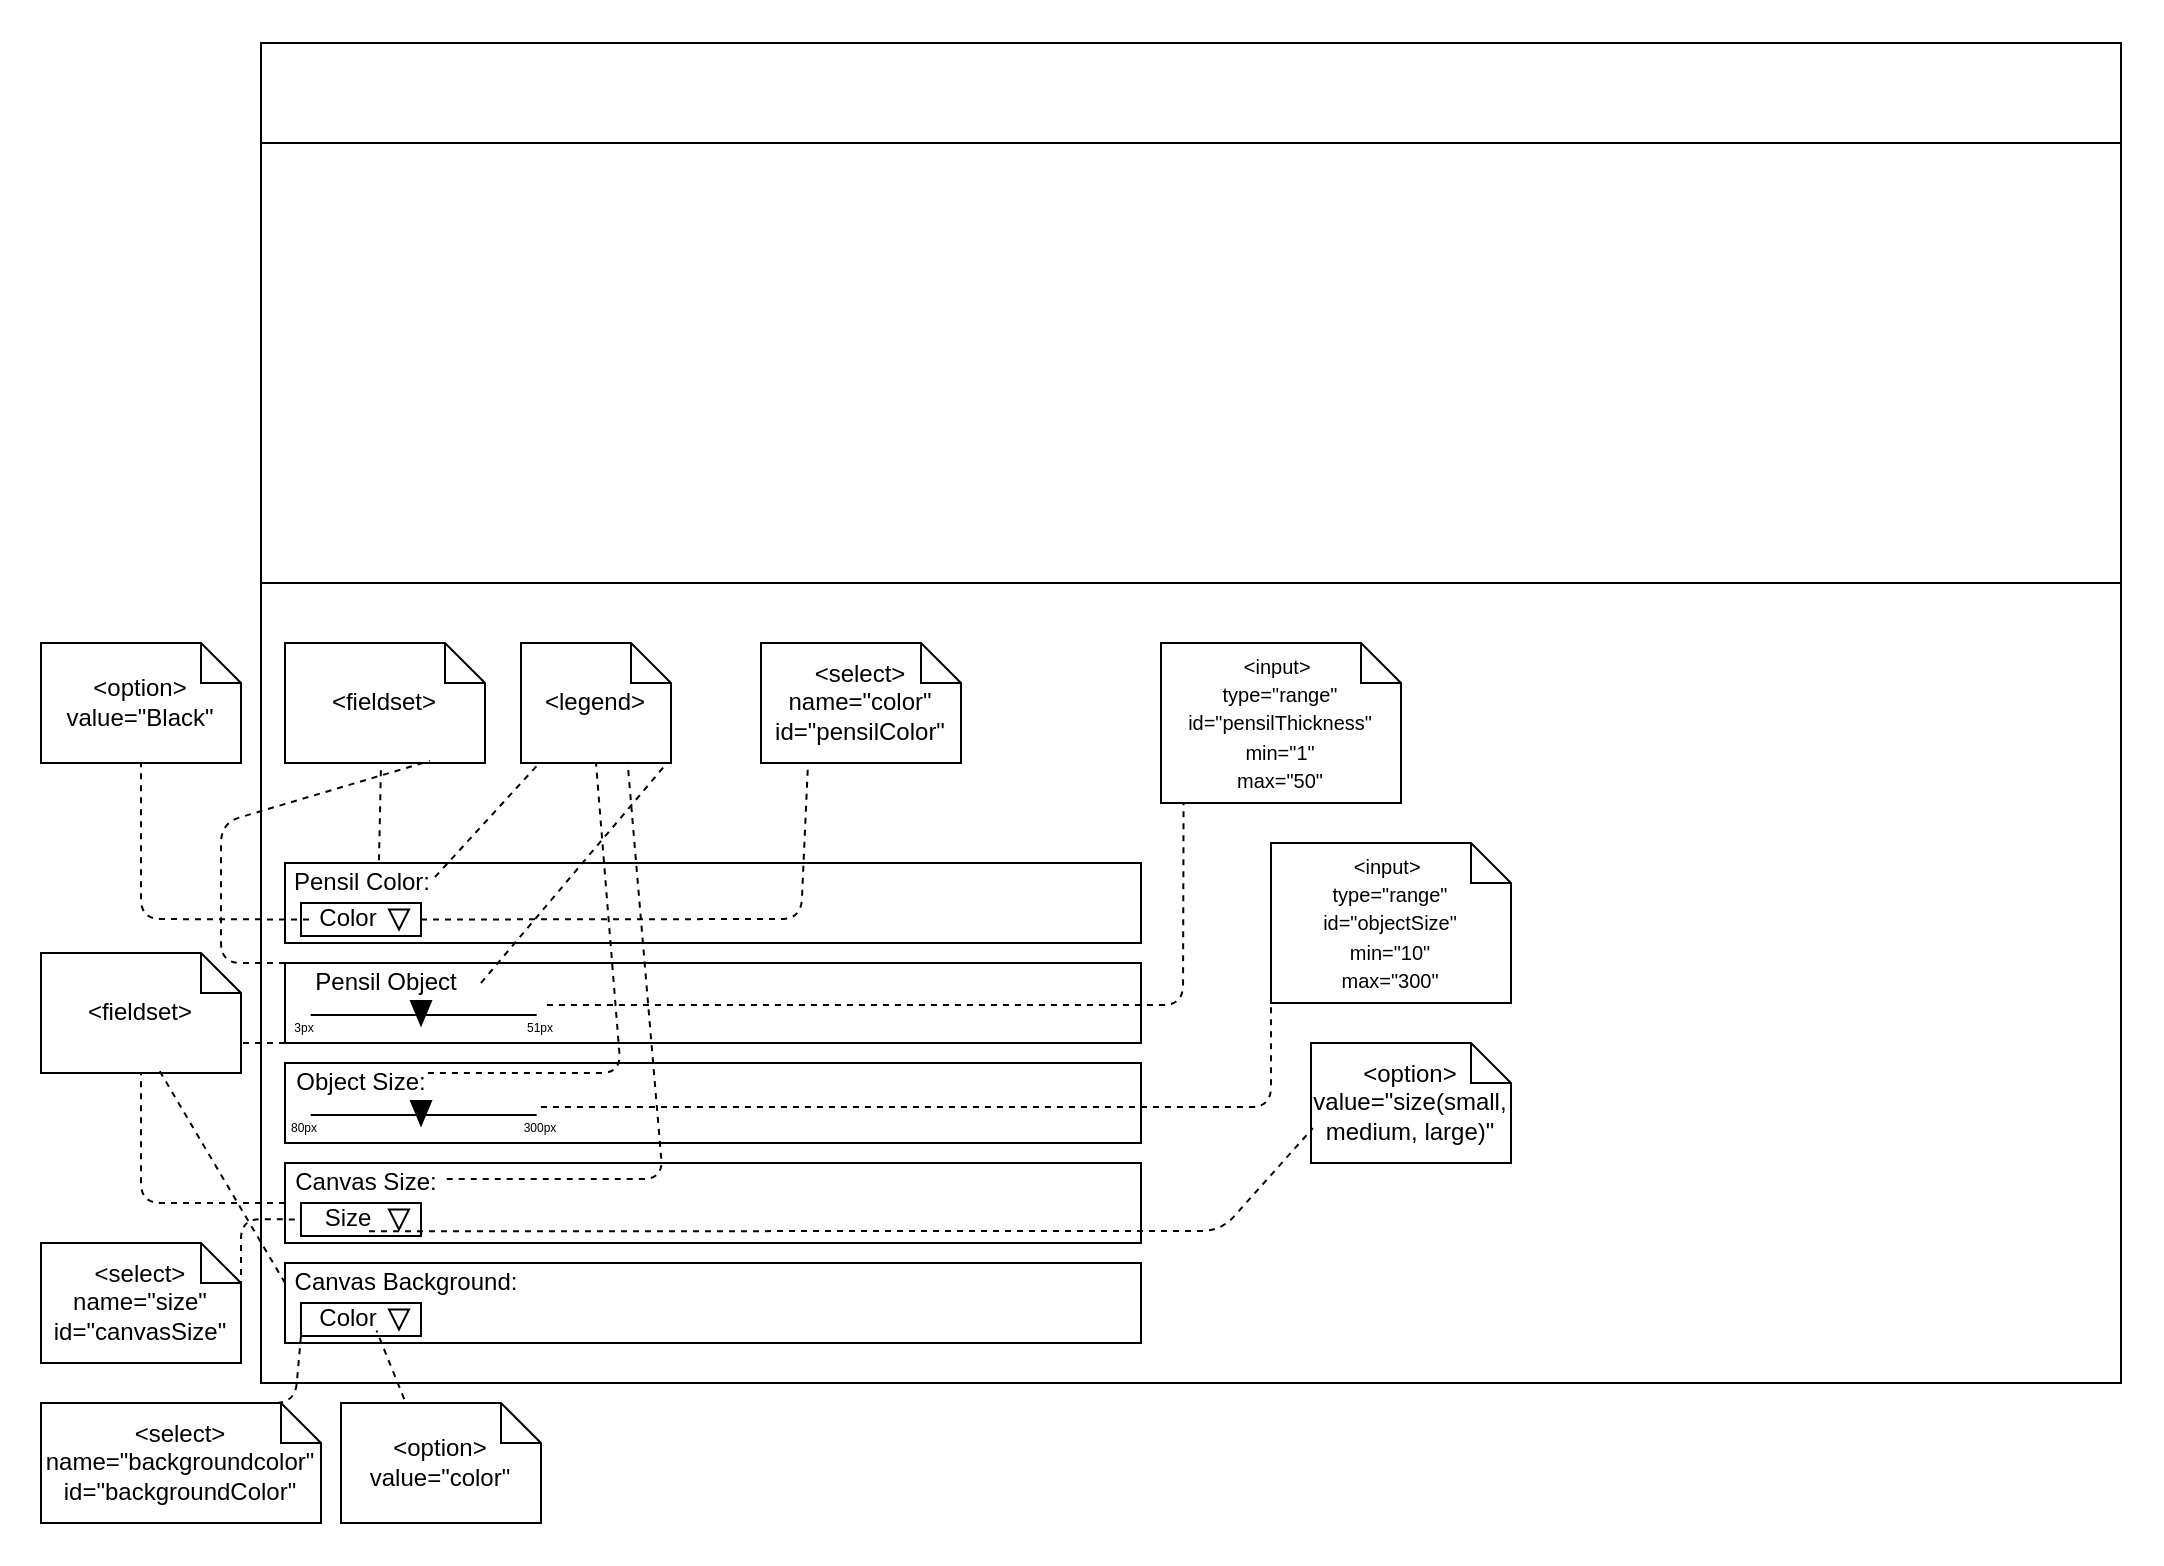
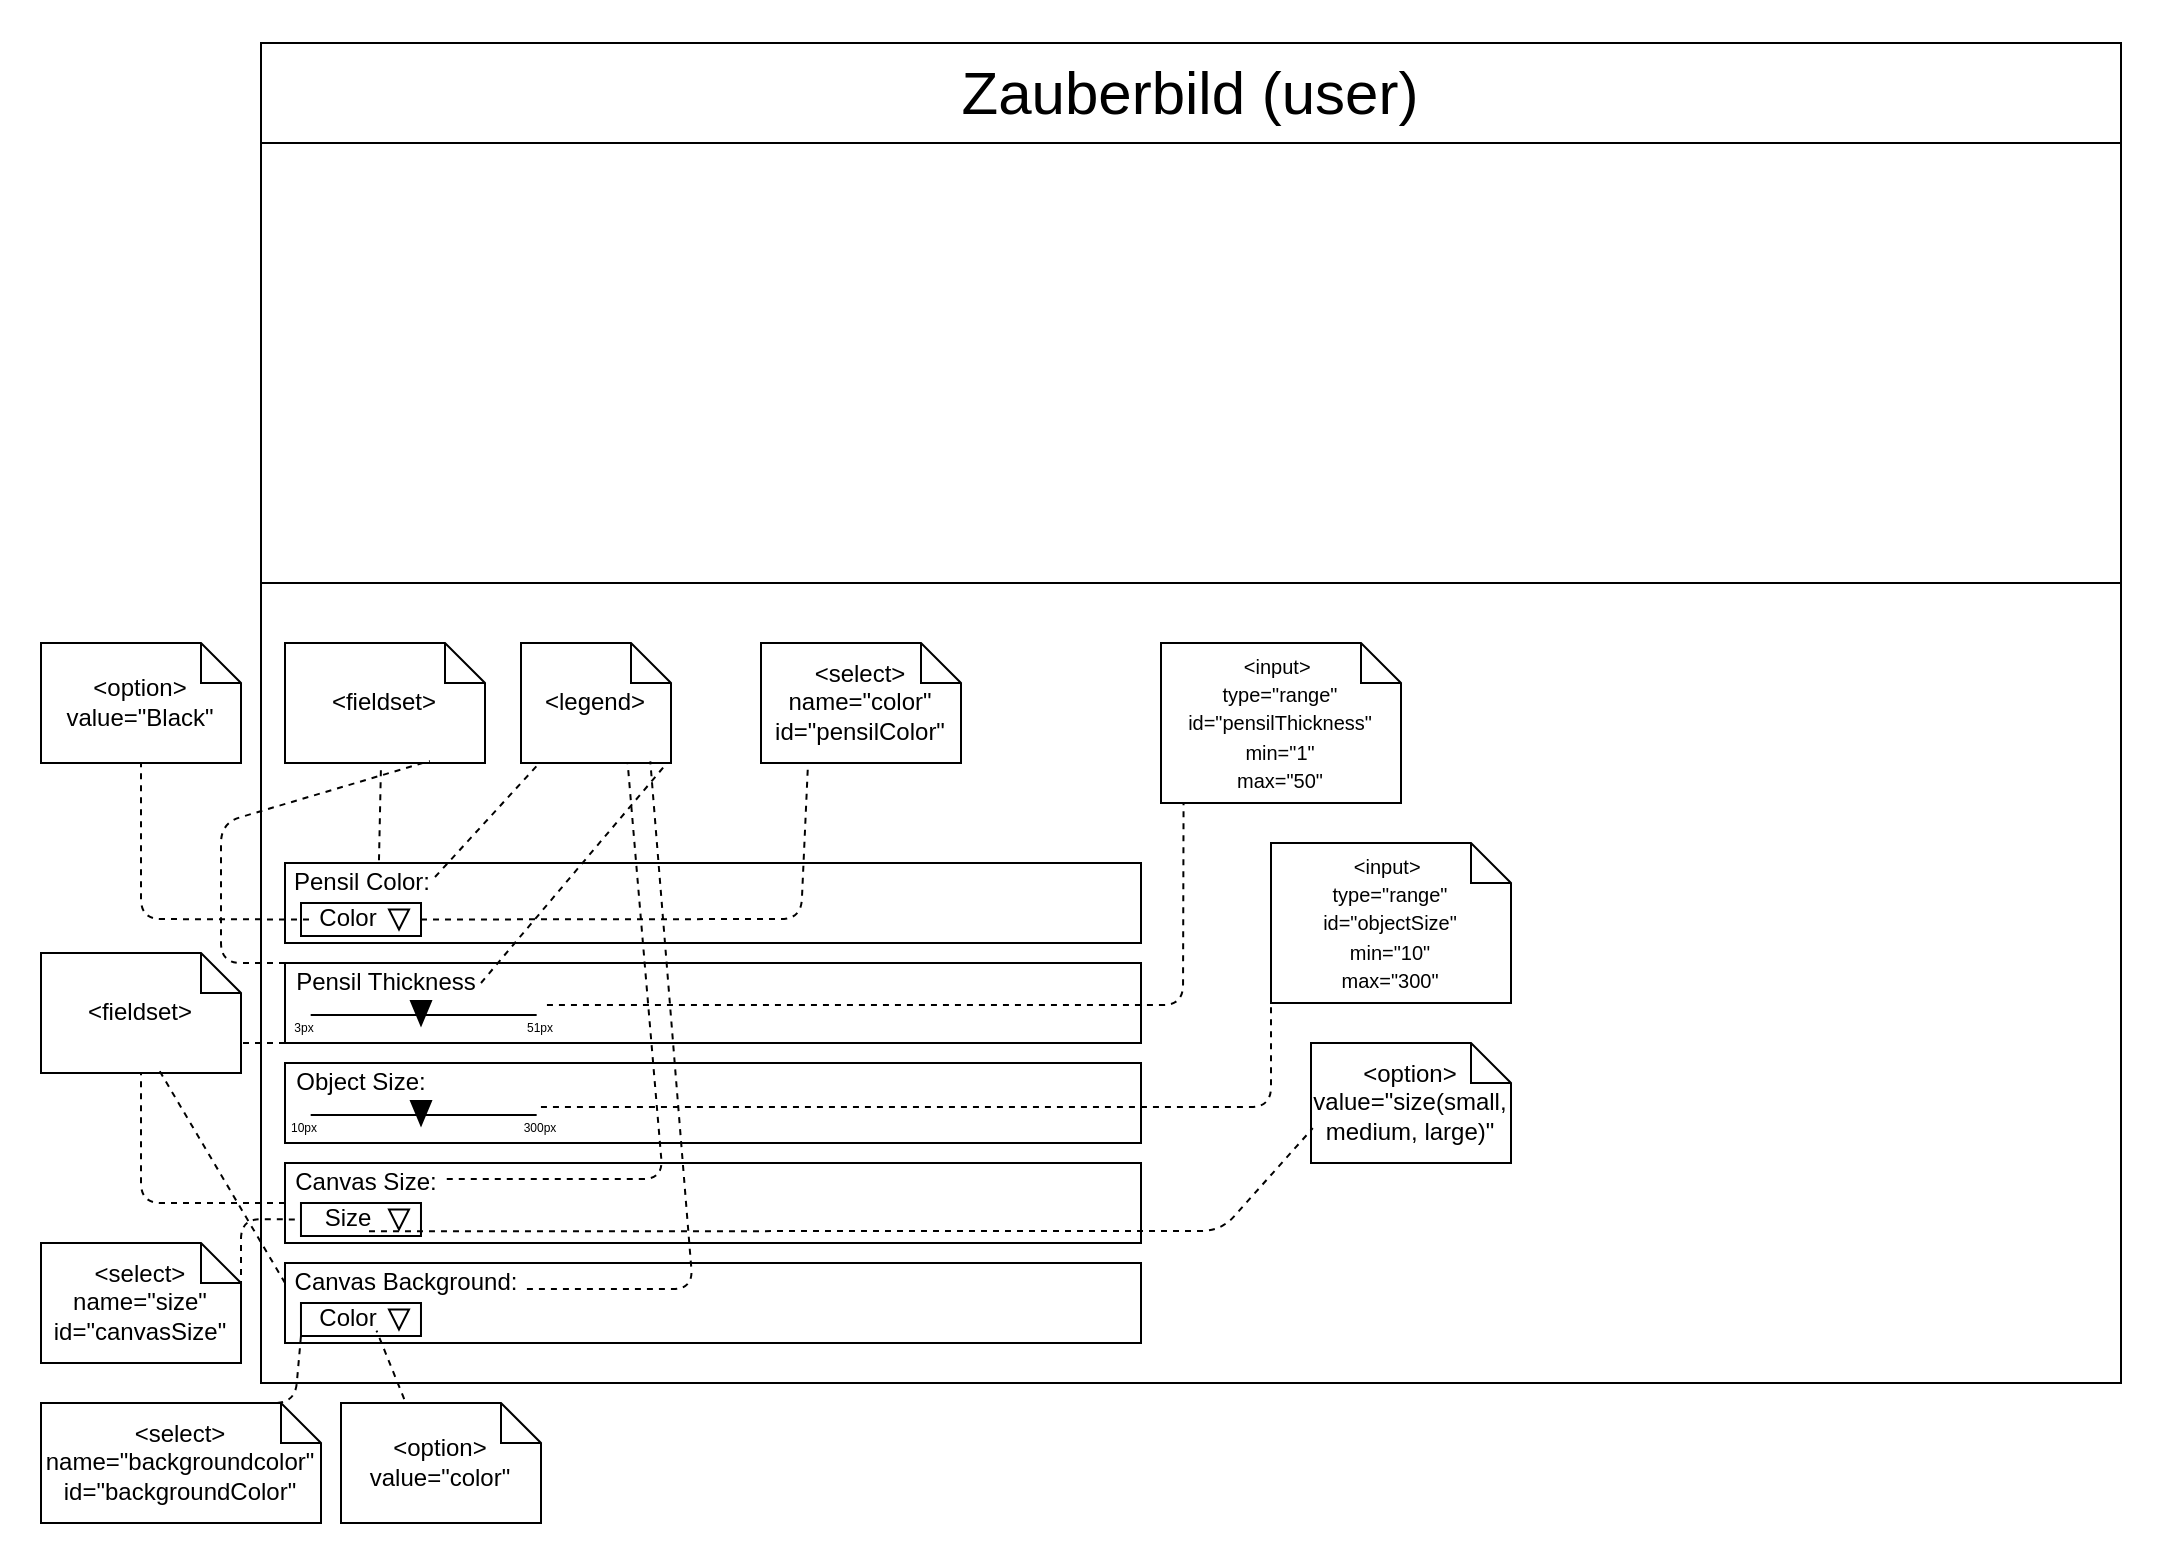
none -> (1191, 92)
(387, 983) -> (387, 983)
(549, 1073) -> none
(305, 1125) -> (305, 1125)
none -> (691, 1277)
